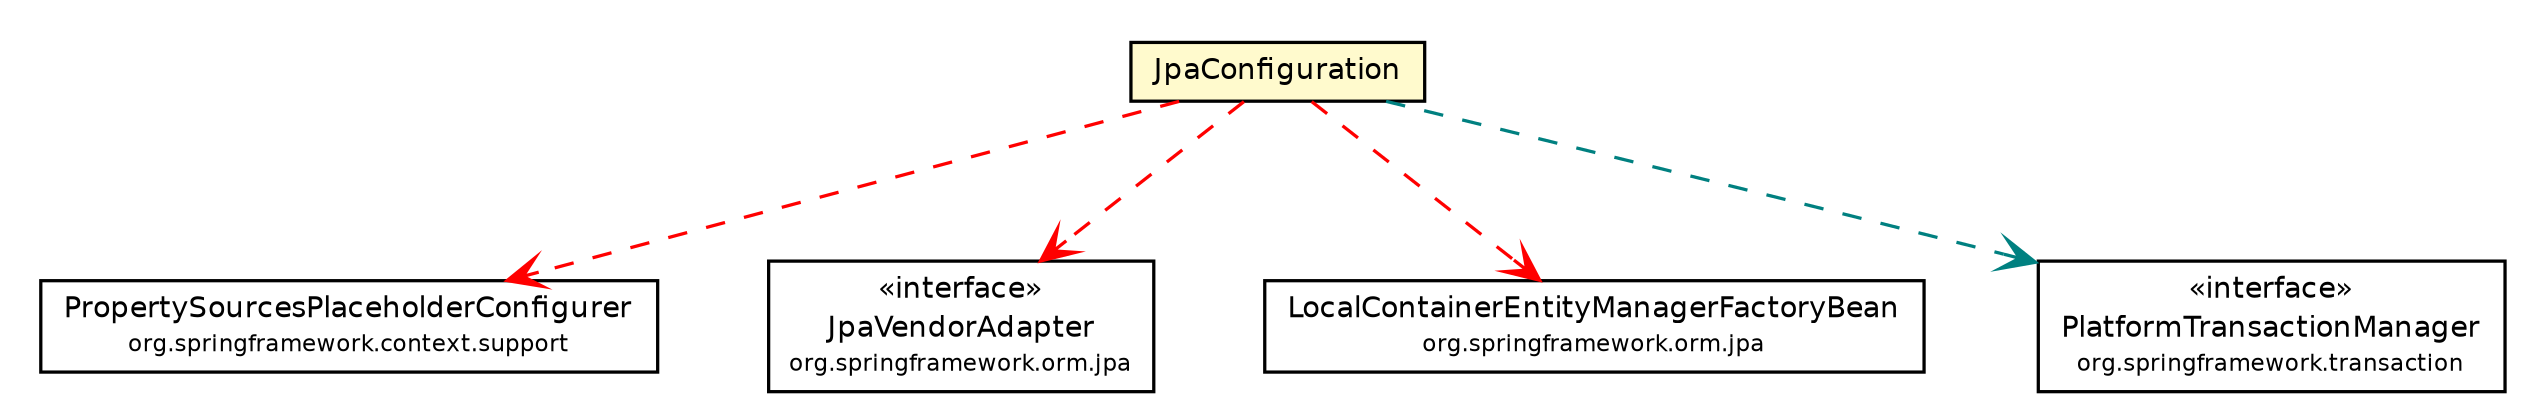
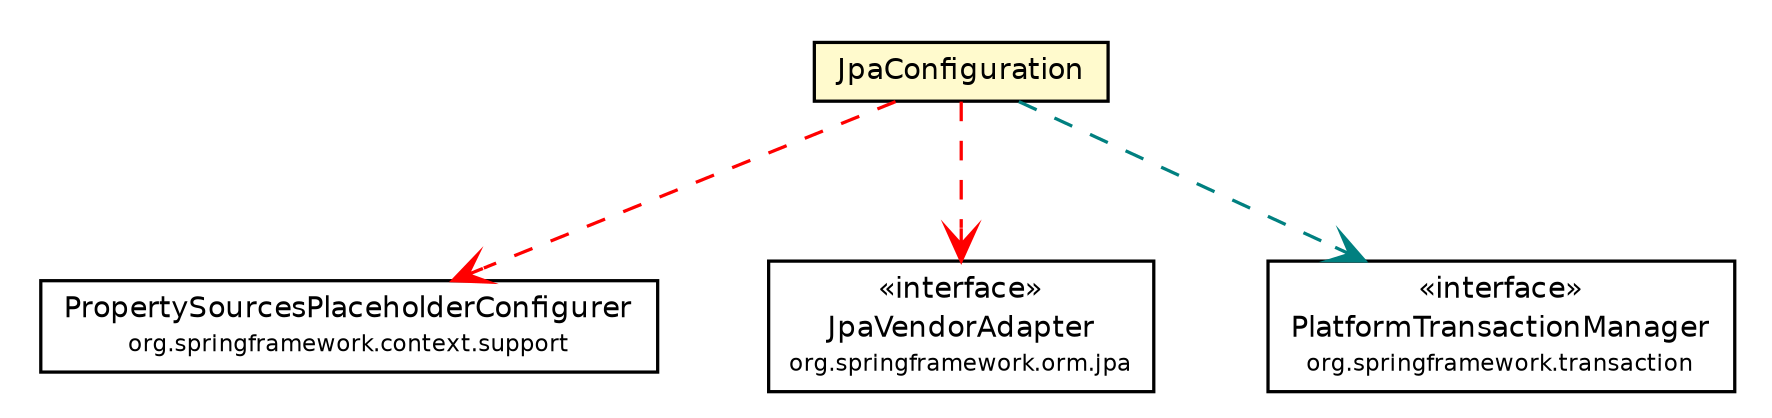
(1594, 326) -> none
